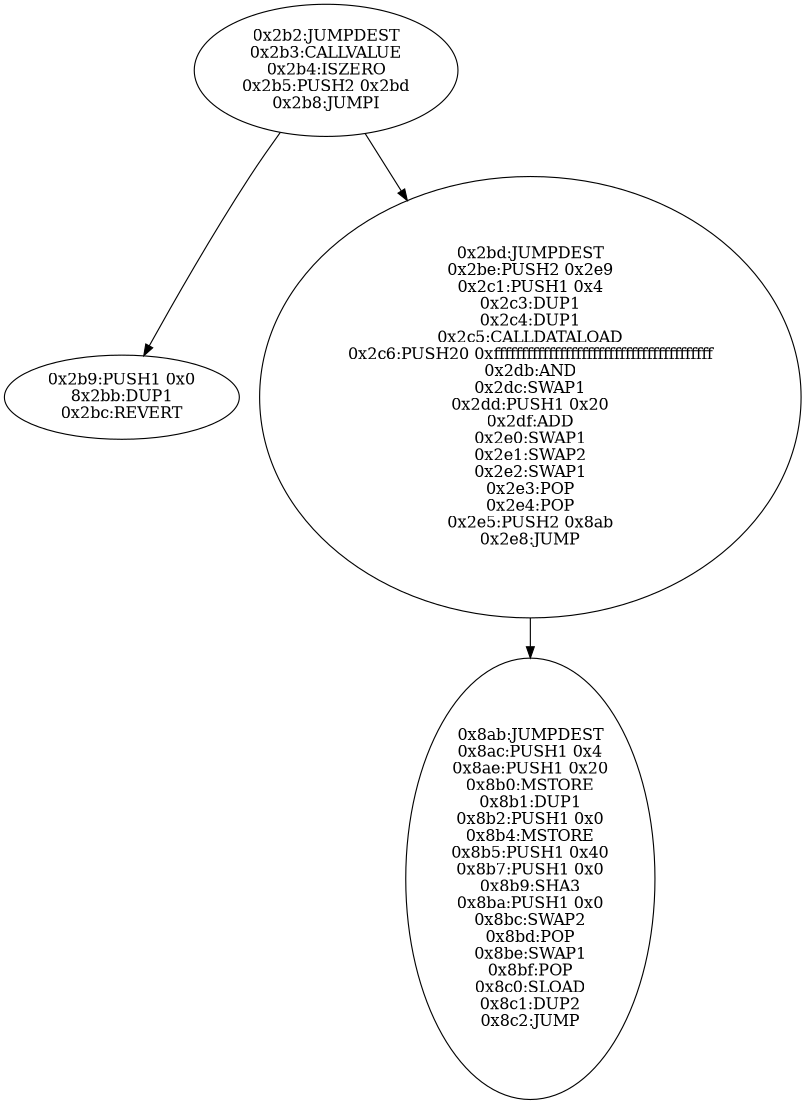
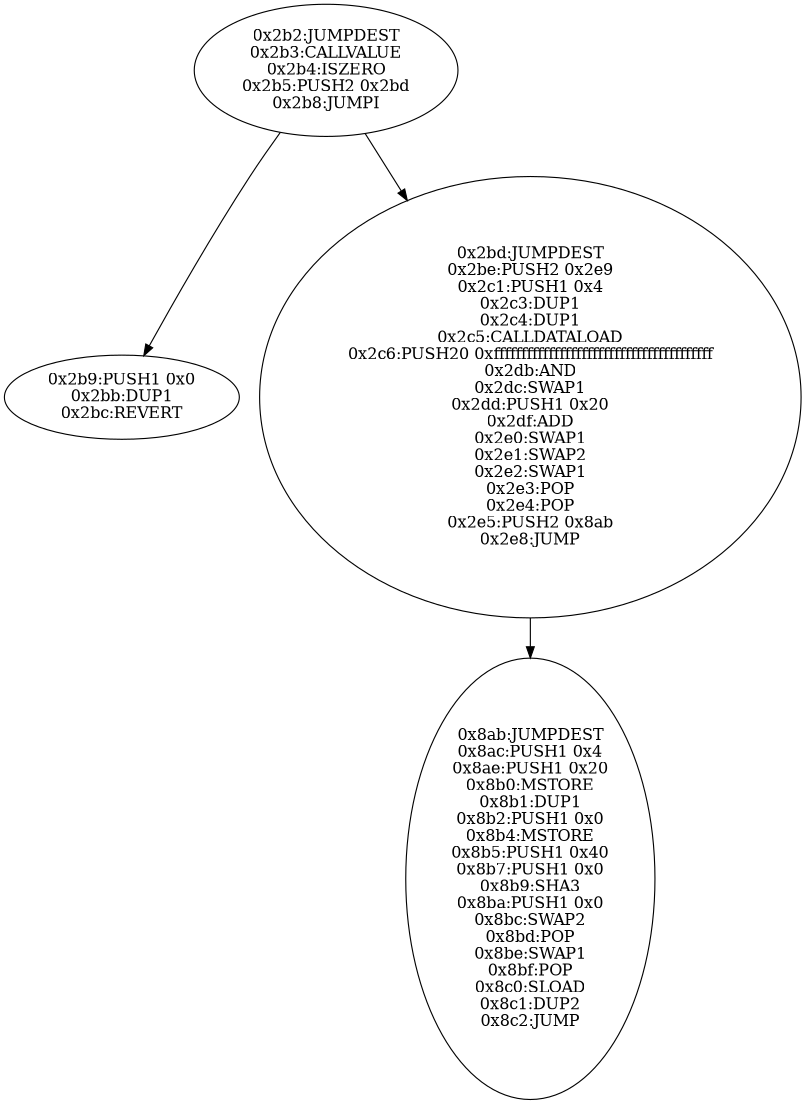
(122, 397) -> (122, 397)
